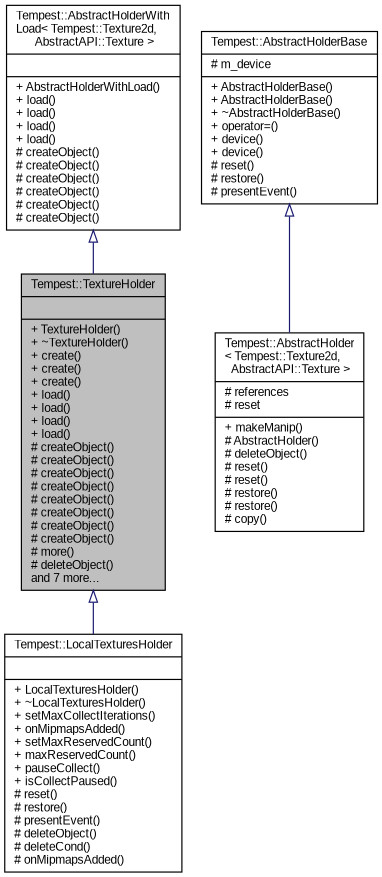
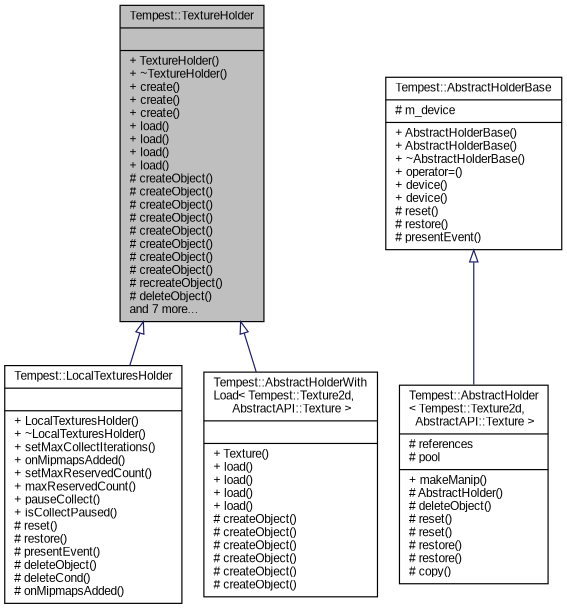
(88, 87) -> (241, 454)
(93, 258) -> (250, 353)
(243, 405) -> (425, 458)
(53, 552) -> (177, 284)
